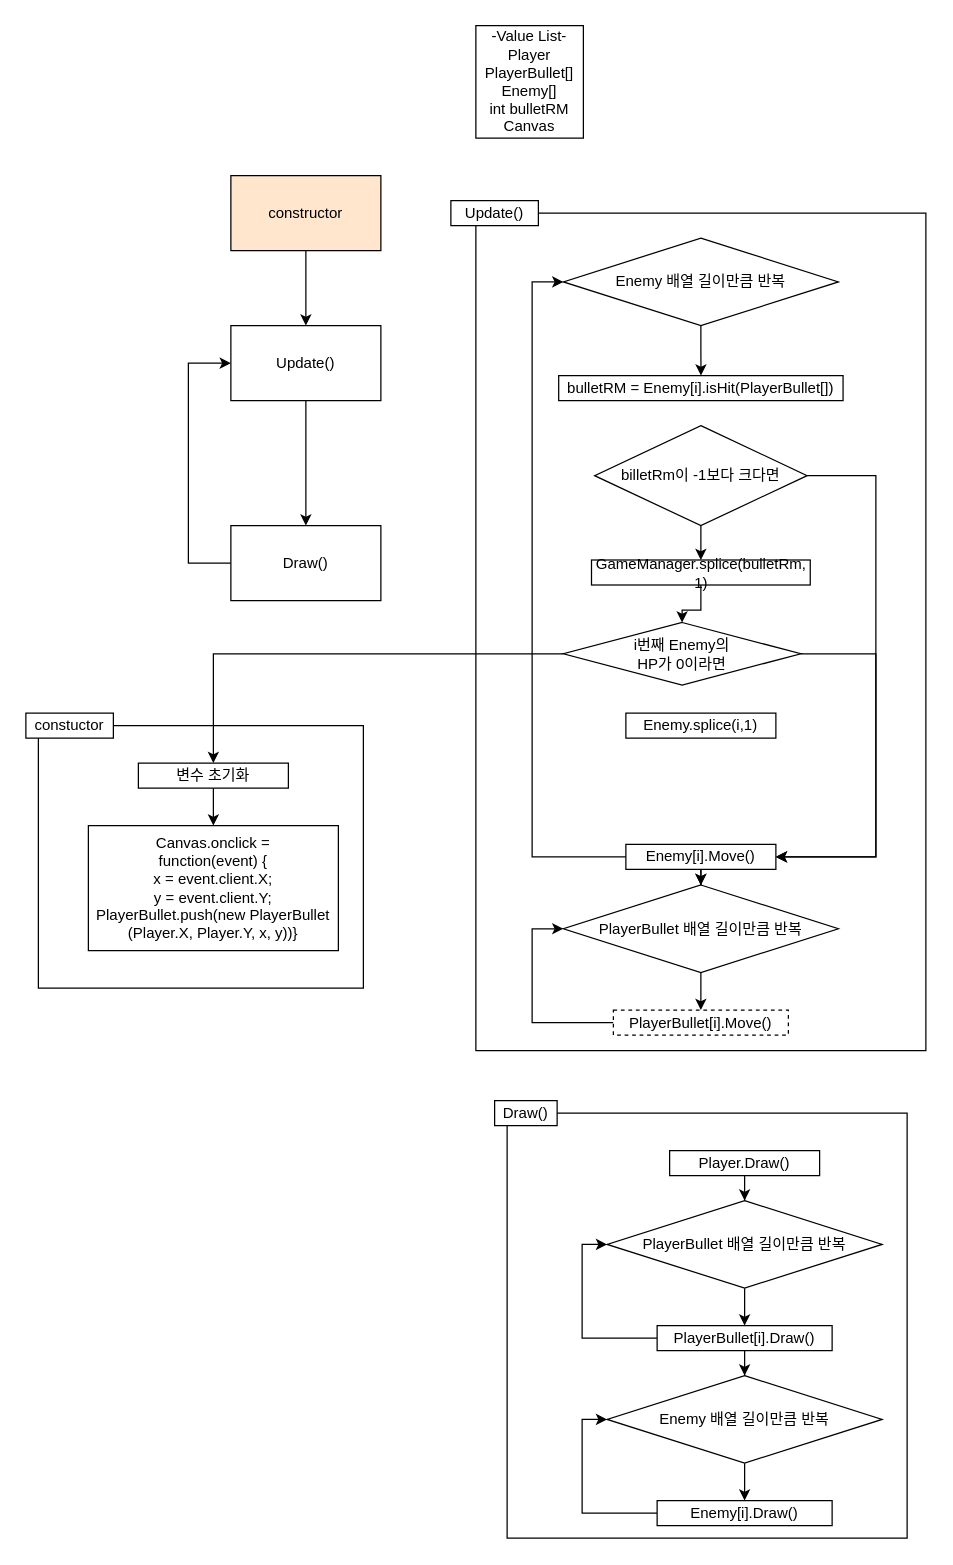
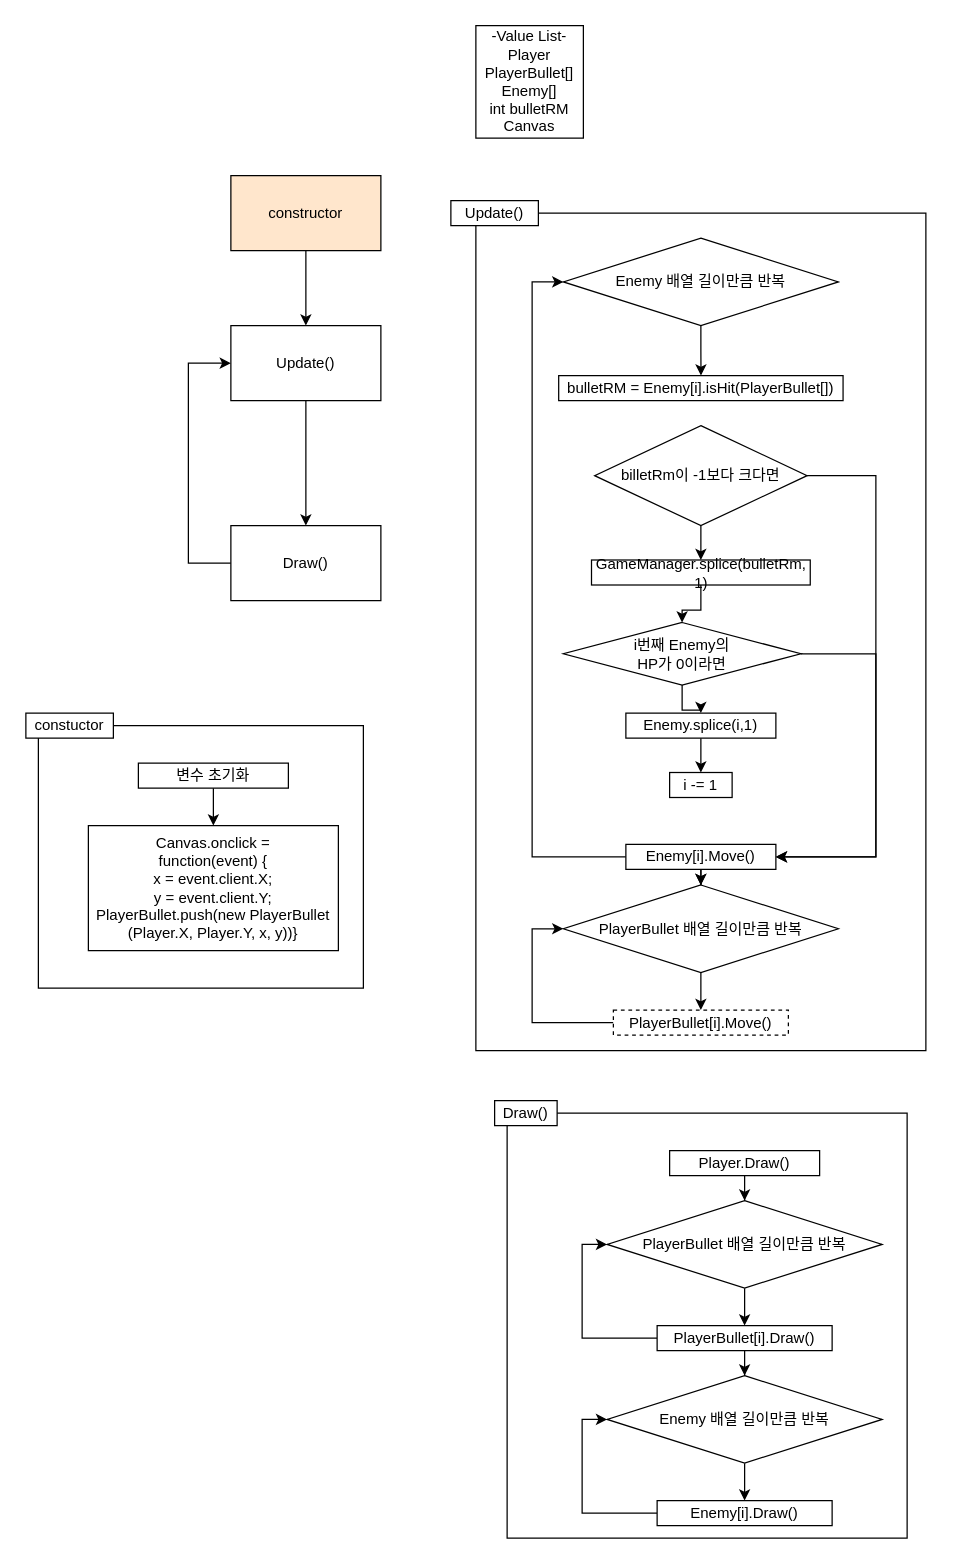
(338, 654) -> (682, 708)
none -> (701, 760)
none -> (701, 785)
